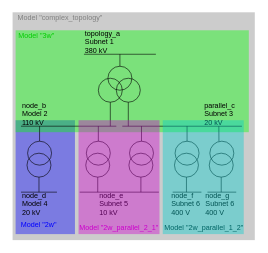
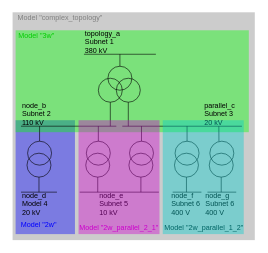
(34, 114) -> (37, 114)
